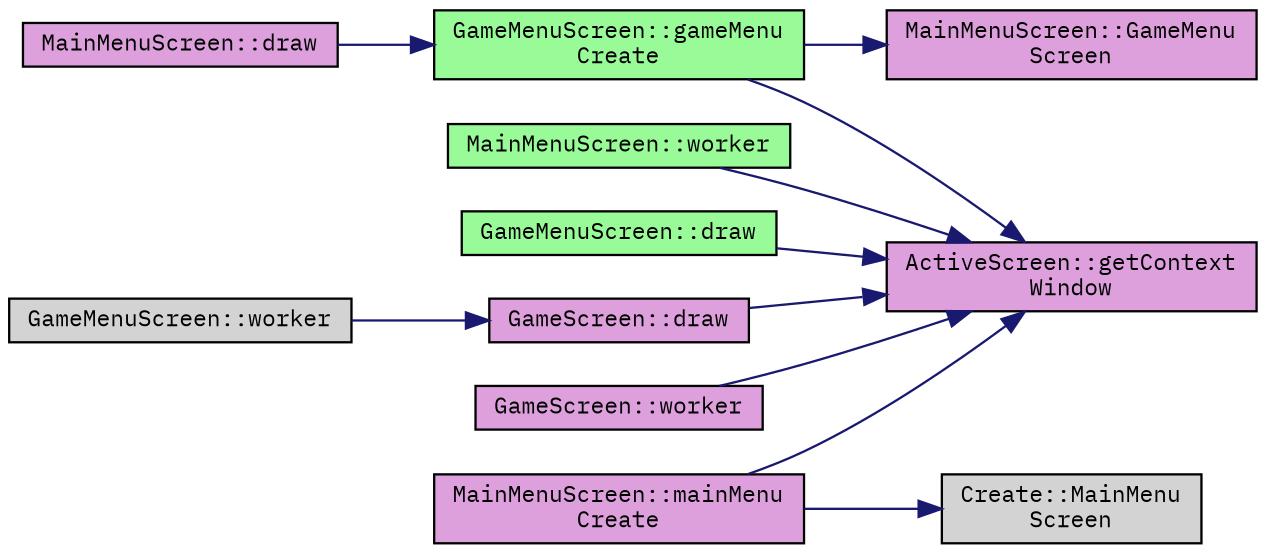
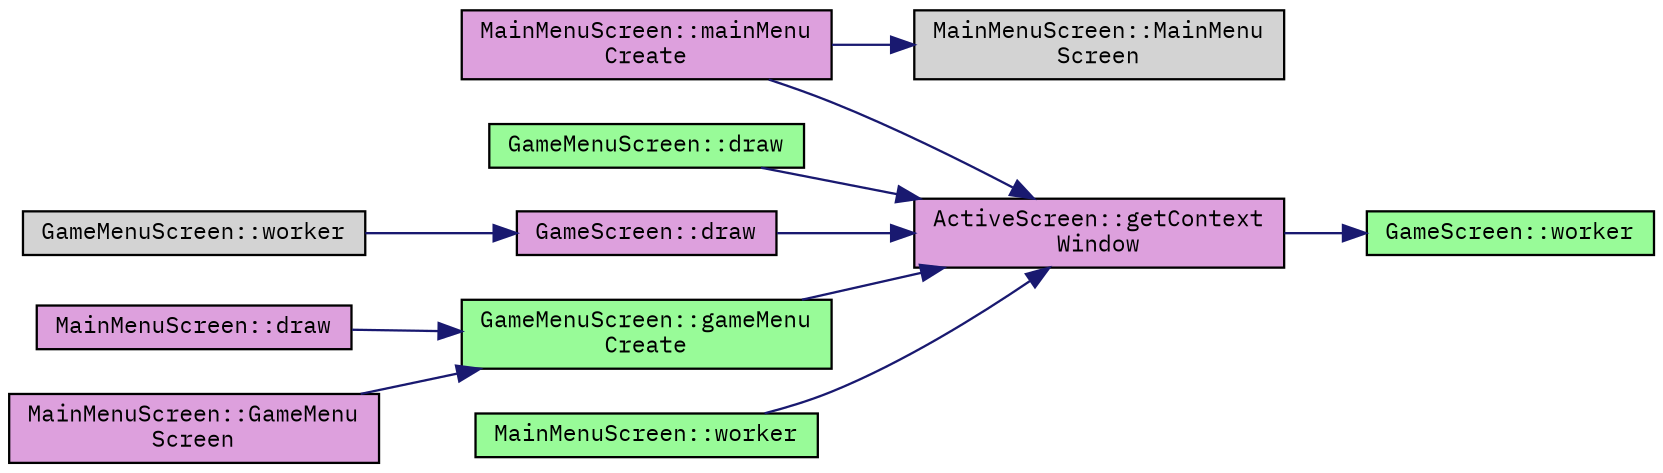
(834, 45) -> (409, 384)
(835, 355) -> (1314, 233)
(619, 408) -> (1510, 233)
(1072, 509) -> (1099, 45)
